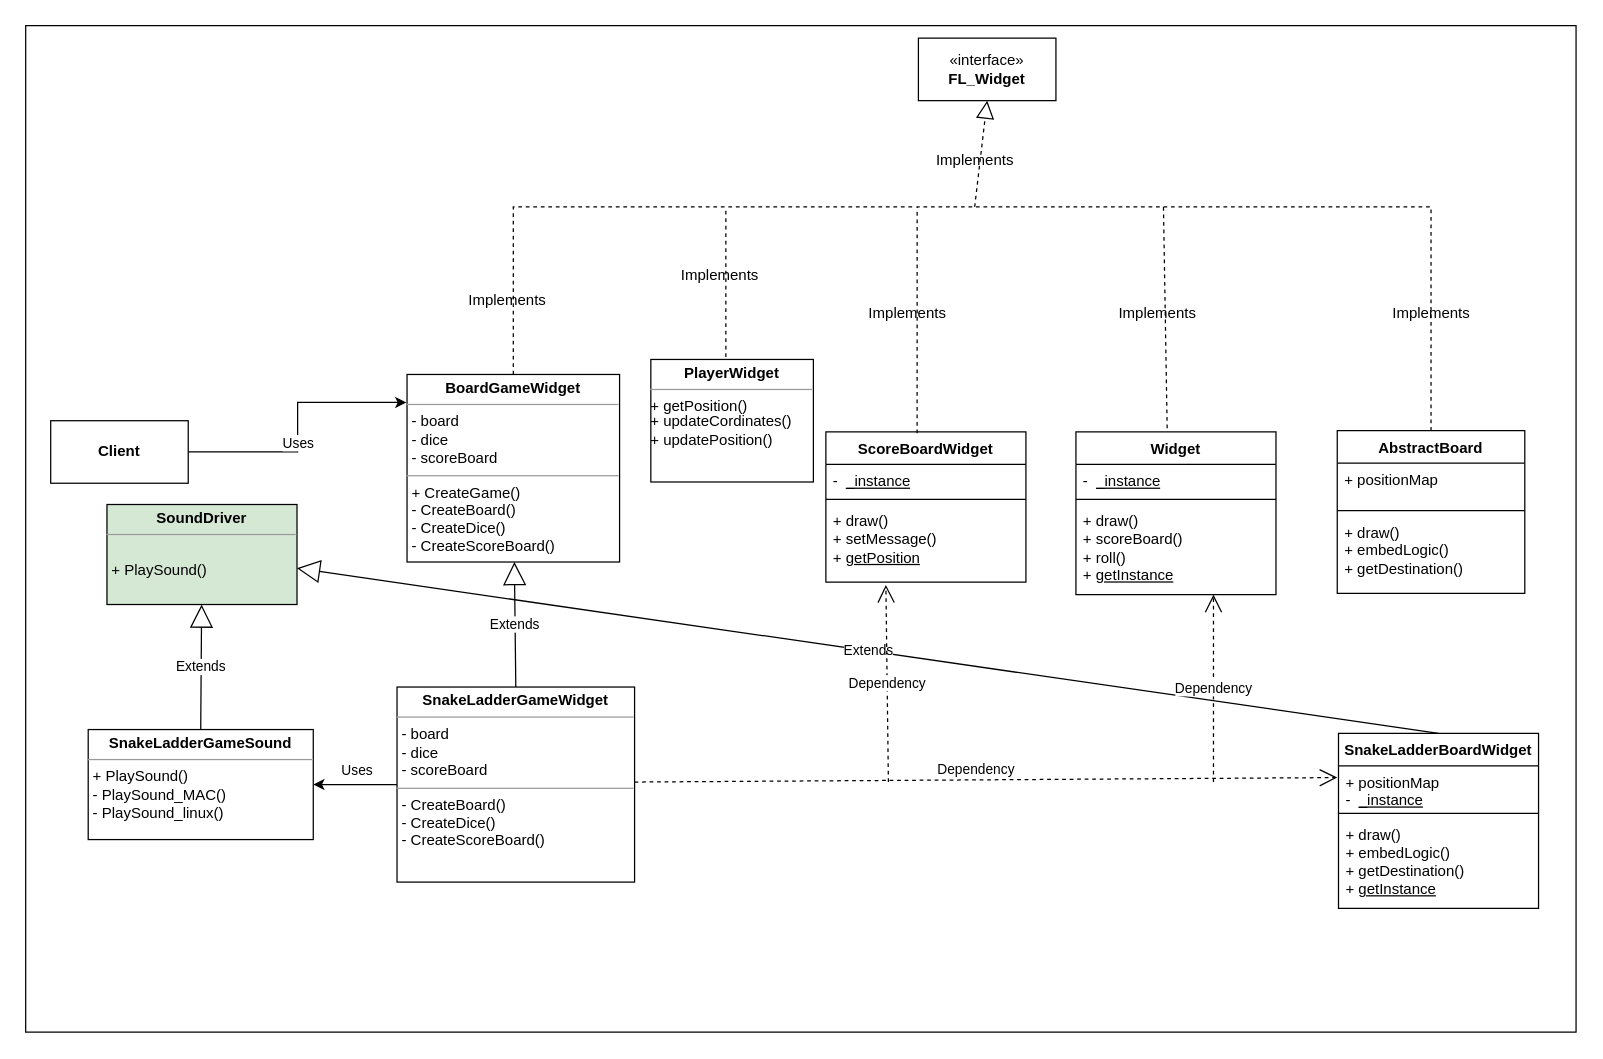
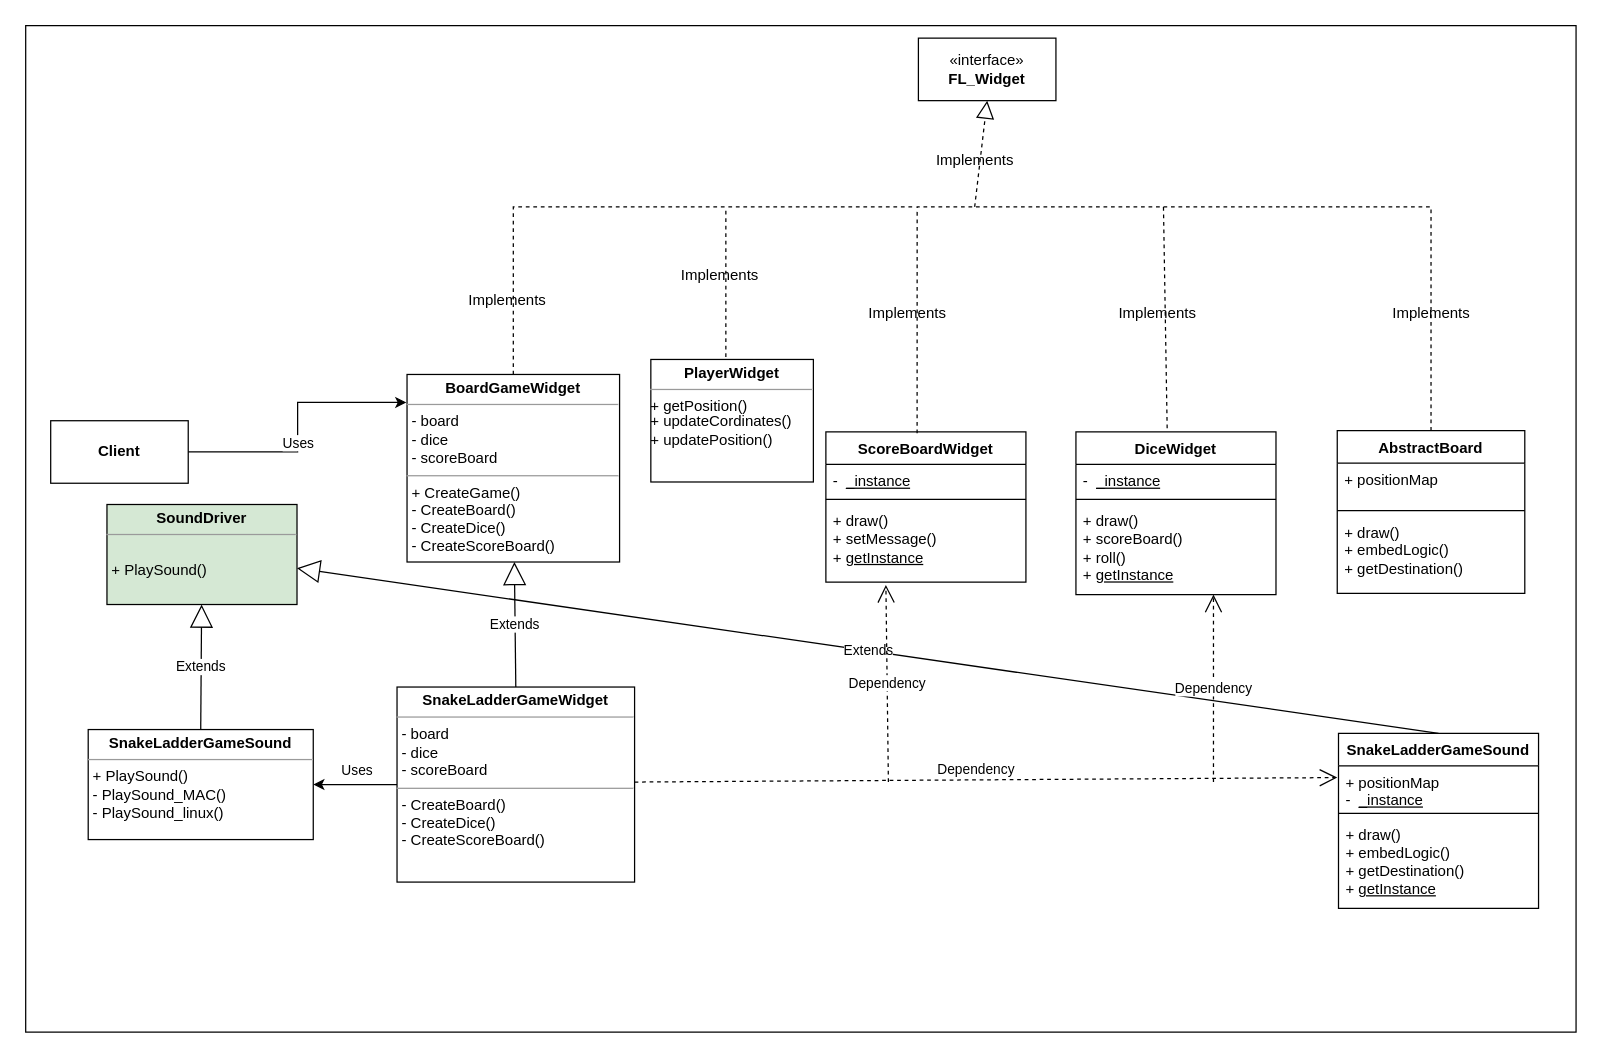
(1176, 450) -> (1176, 450)
(890, 540) -> (890, 540)
(1438, 751) -> (1438, 751)
